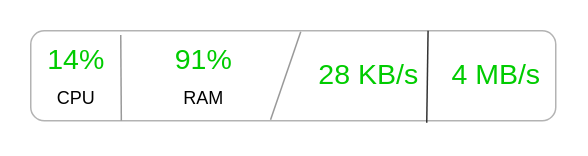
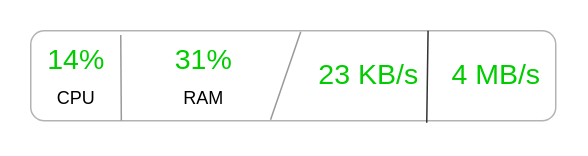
(204, 61) -> (204, 61)
(369, 76) -> (369, 76)
